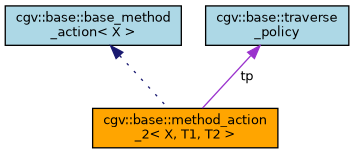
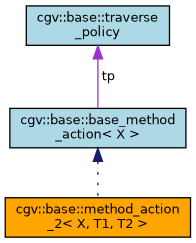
(227, 82) -> (98, 84)
